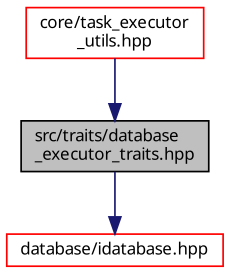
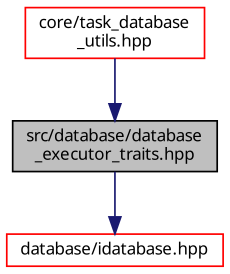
(115, 33) -> (115, 33)
(115, 146) -> (115, 146)
